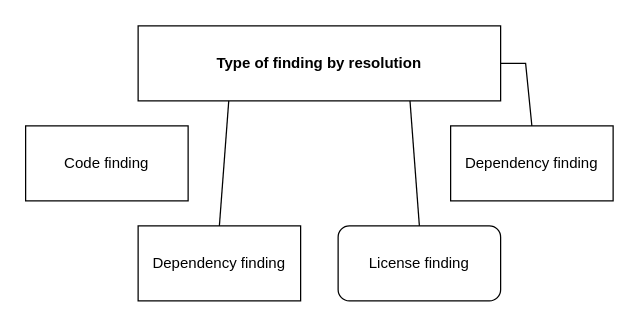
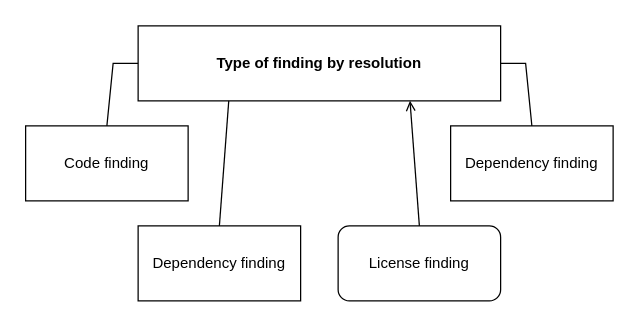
none -> (111, 82)
(410, 106) -> (411, 107)
